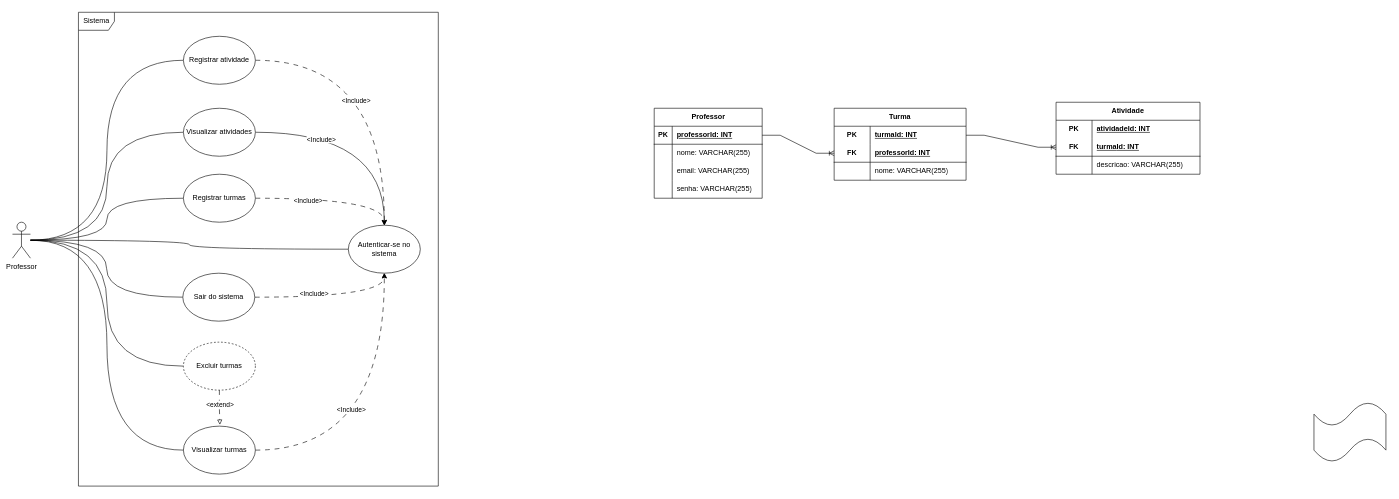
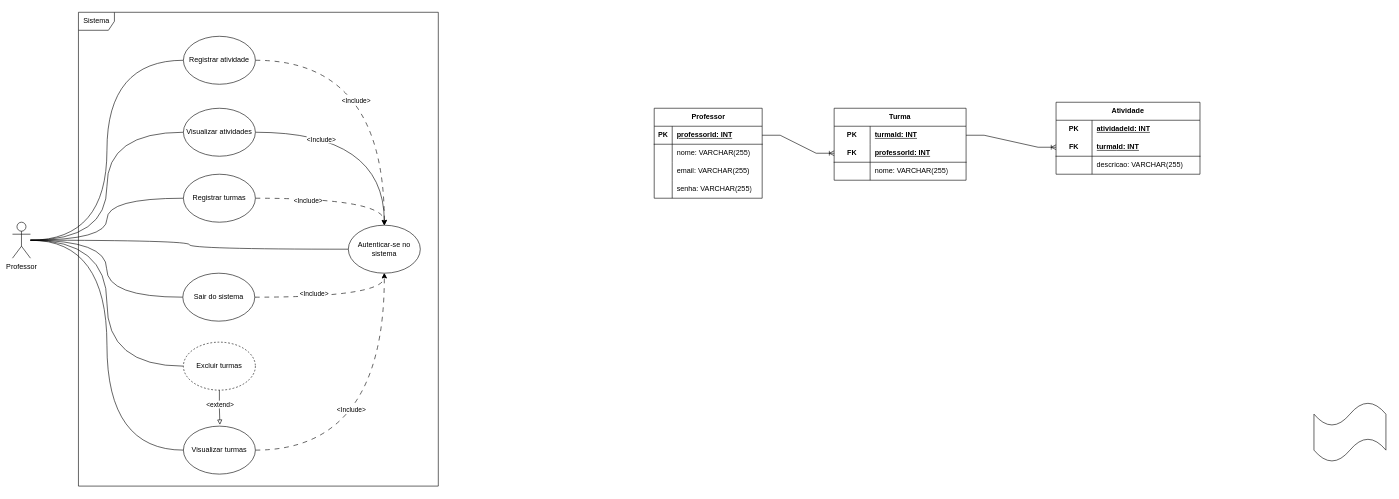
(219, 406) -> (219, 406)
